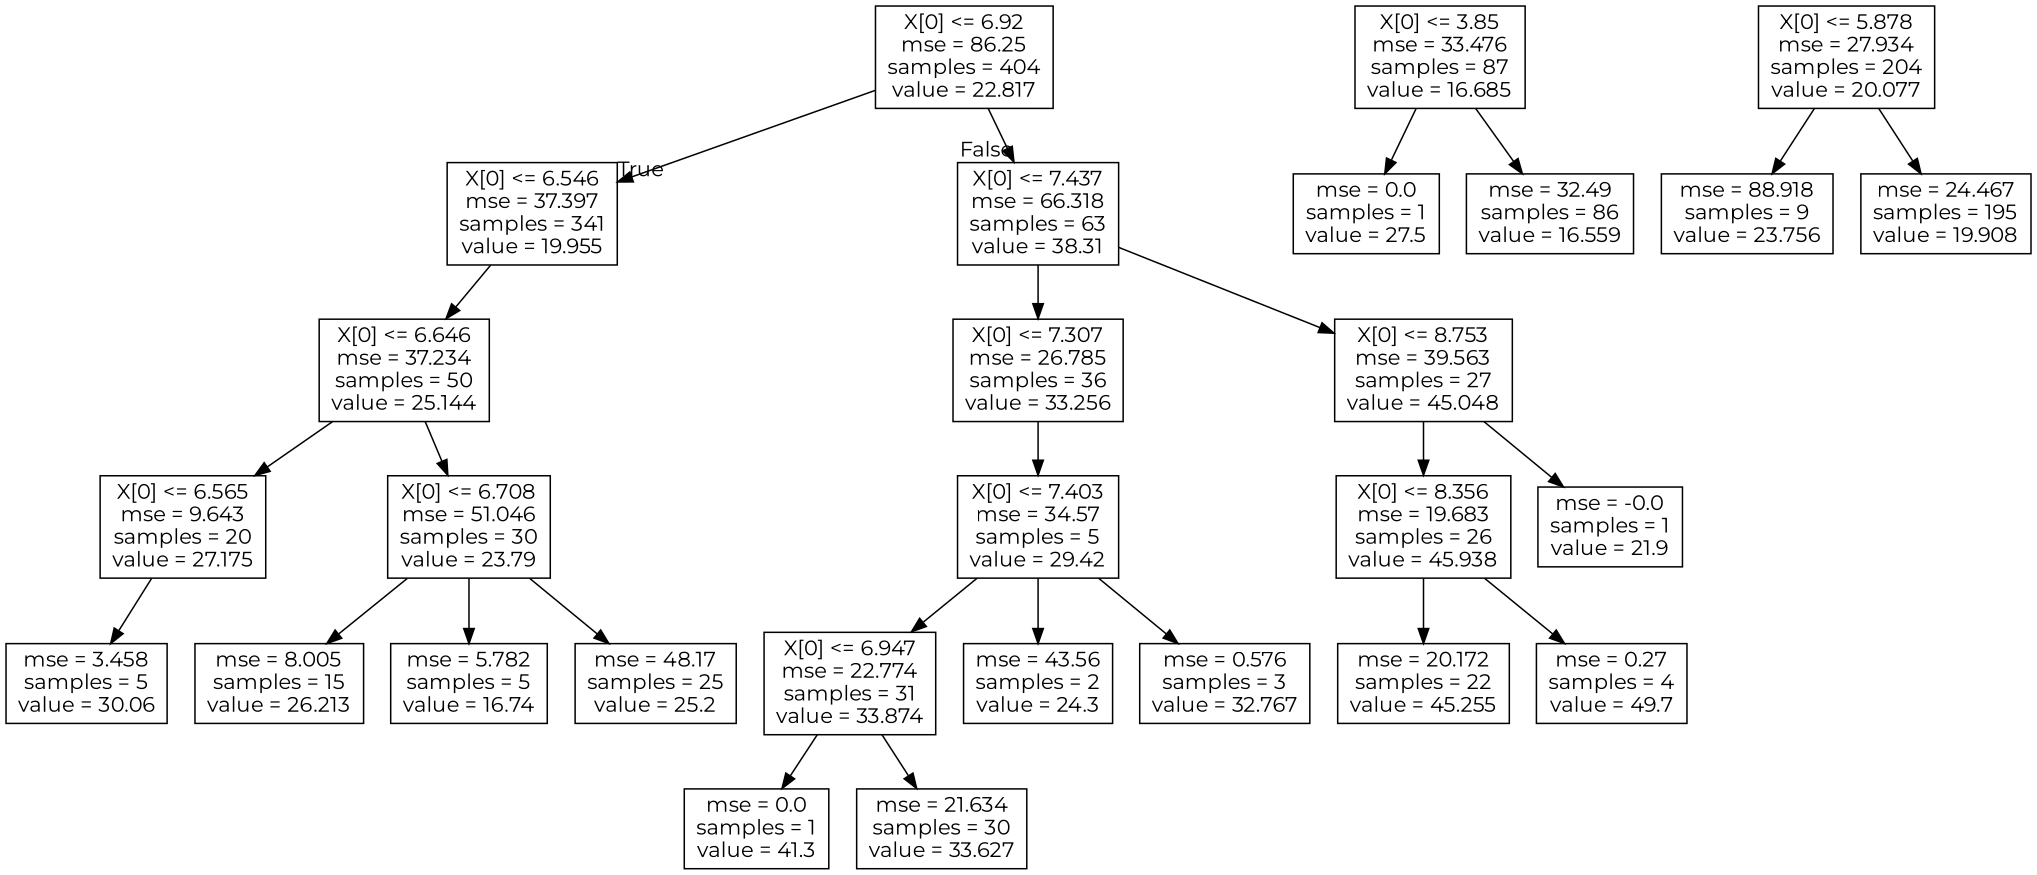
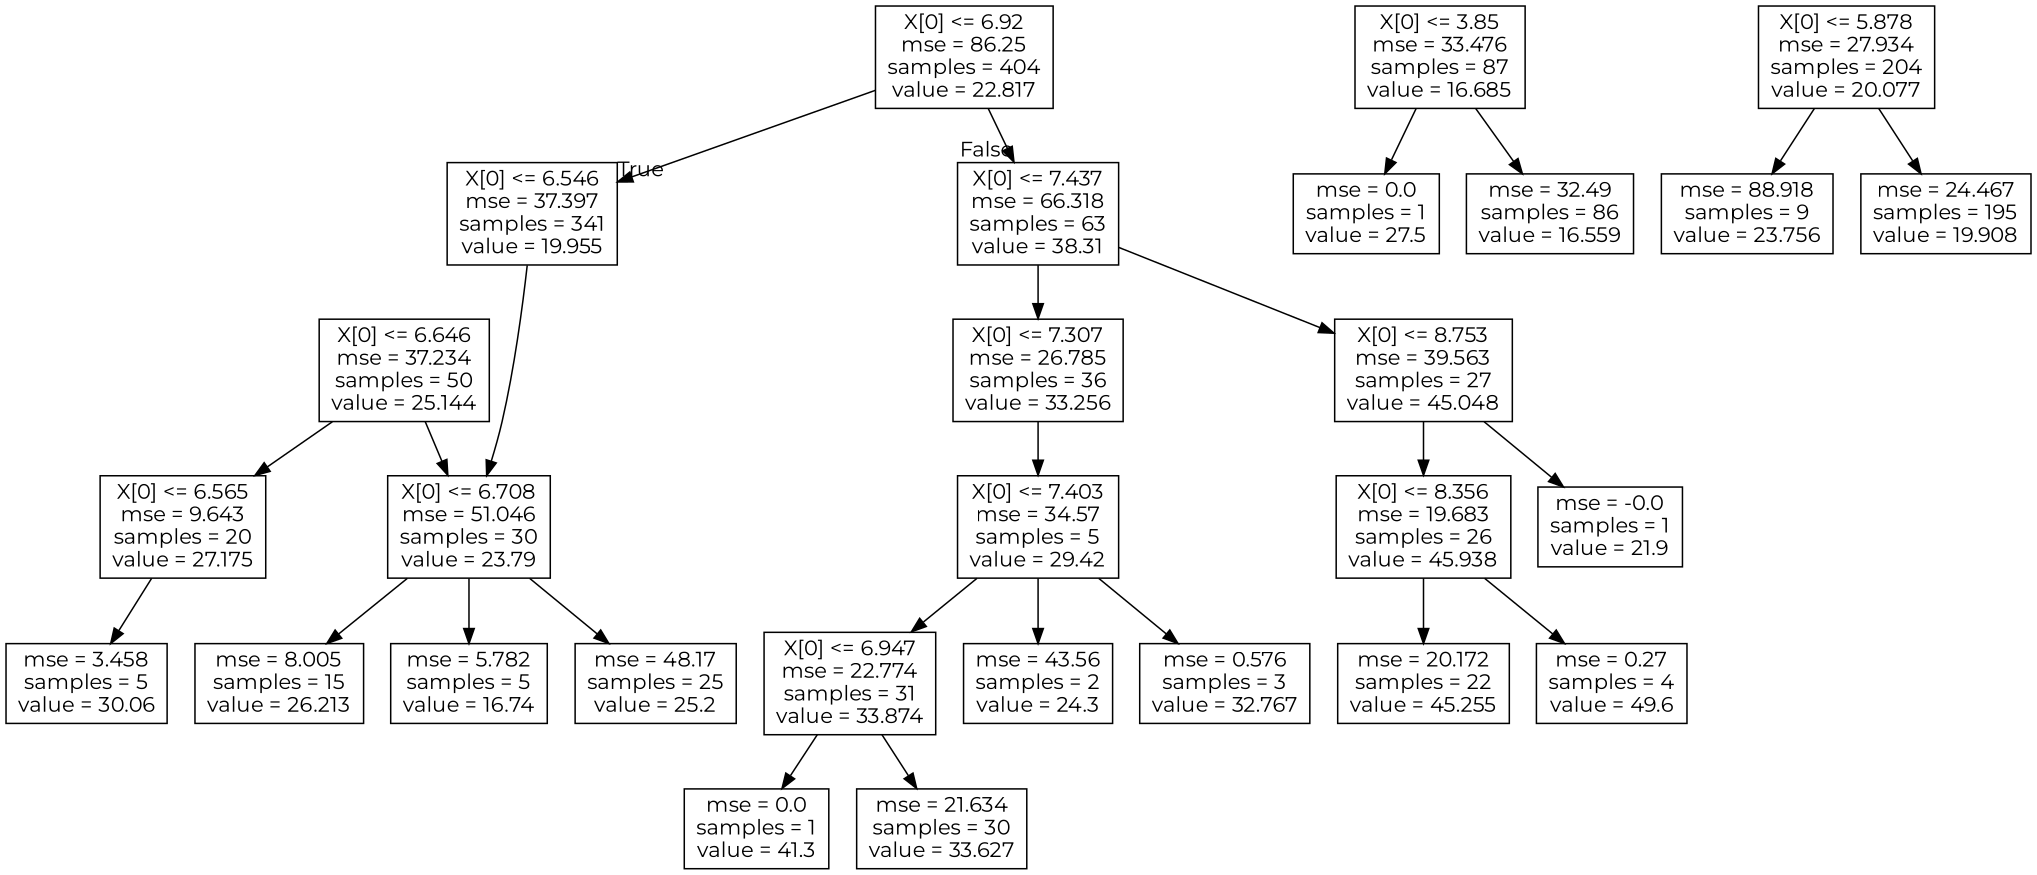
(473, 286) -> (513, 364)
(1612, 684) -> (1612, 684)
